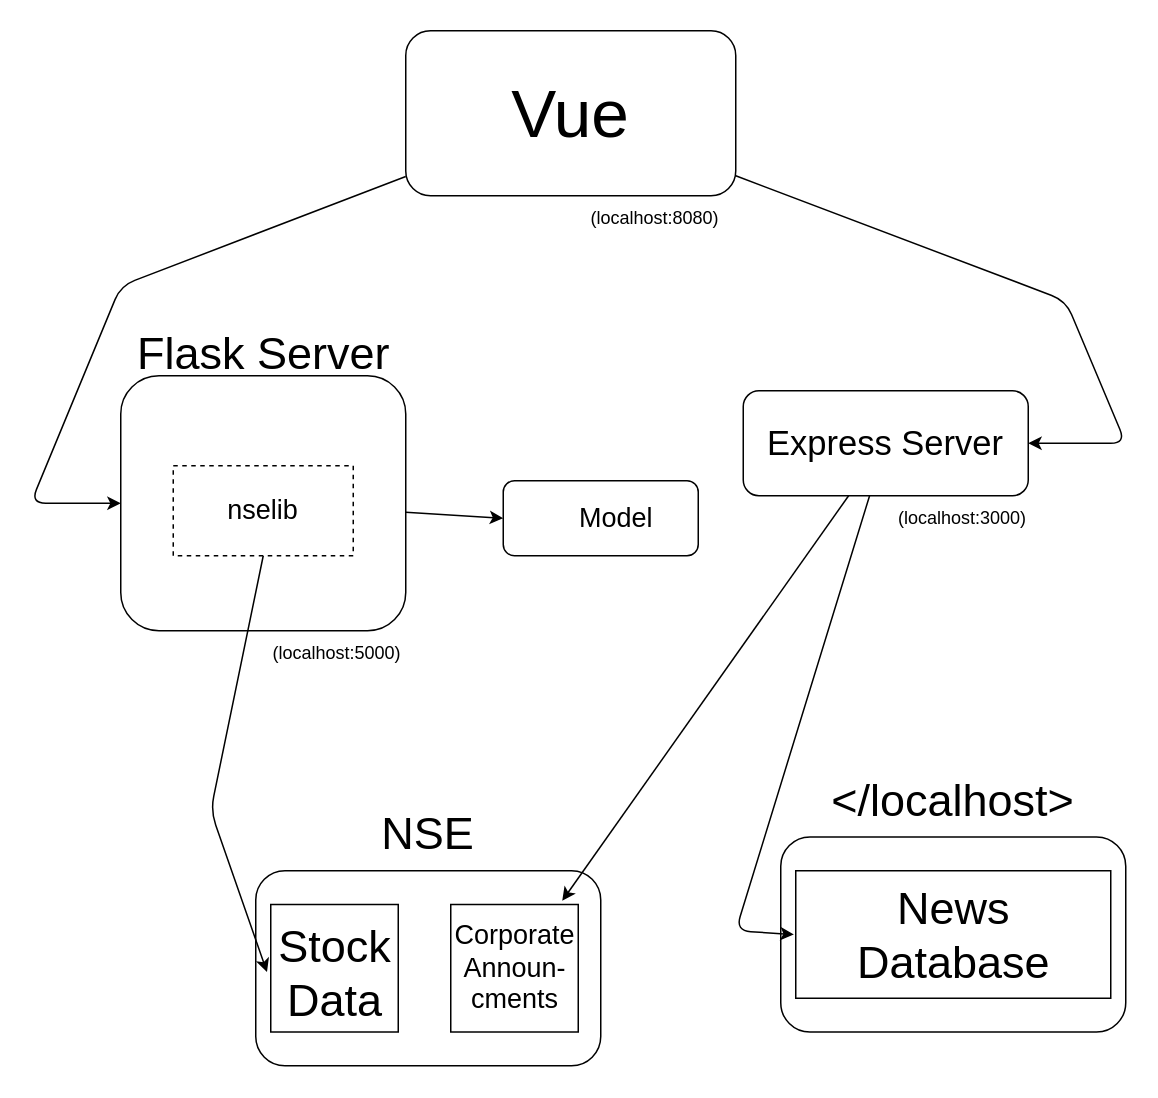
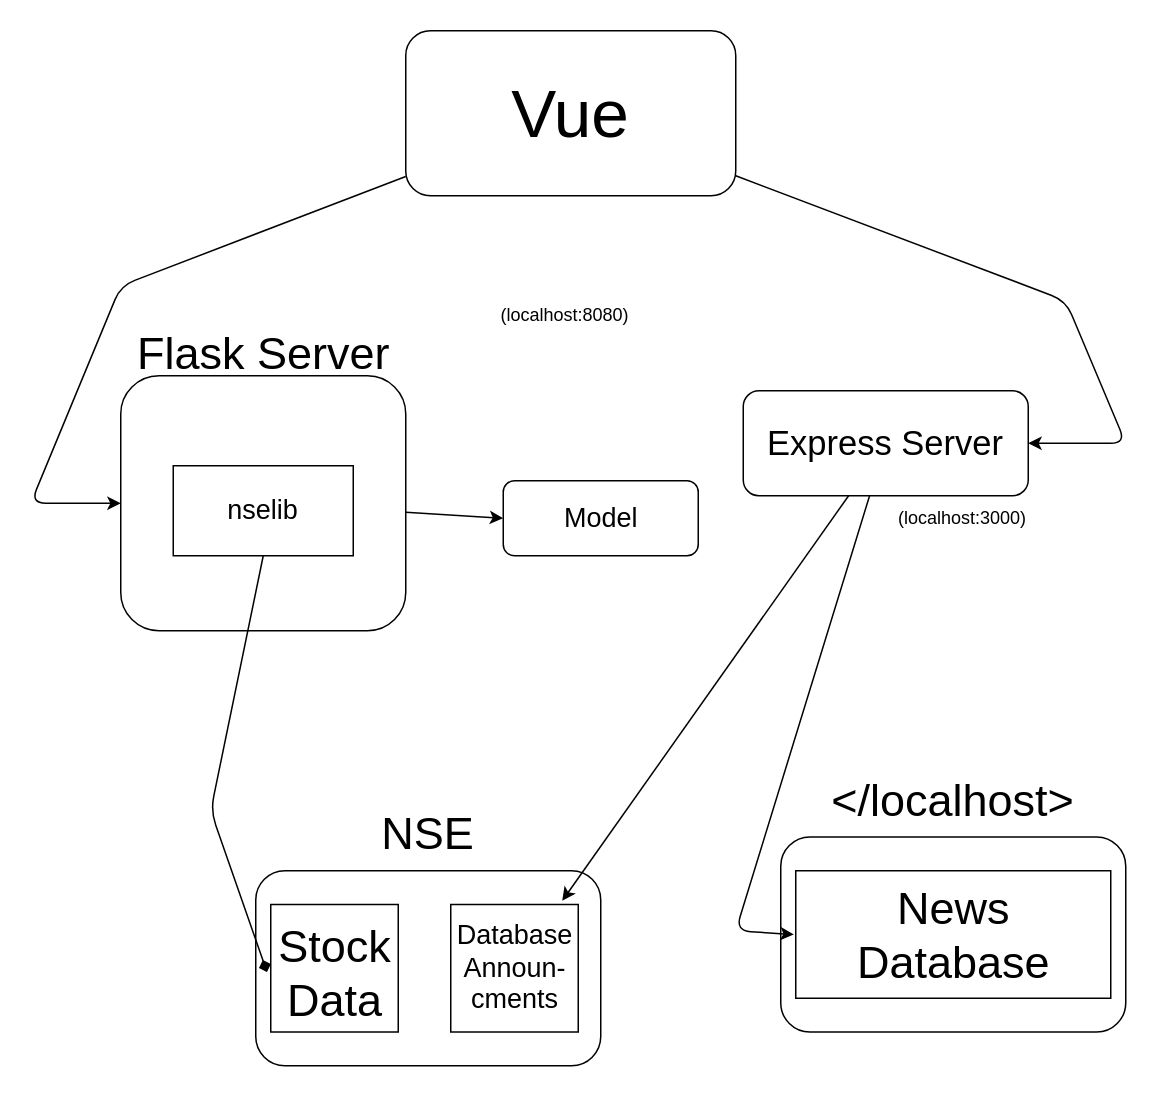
(638, 218) -> (548, 316)
(263, 511) -> (263, 511)
(616, 518) -> (601, 518)
(320, 653) -> none
(263, 961) -> (263, 960)
(515, 968) -> (515, 968)
